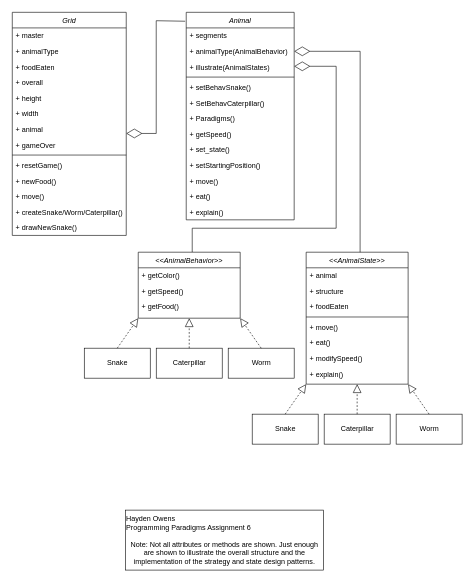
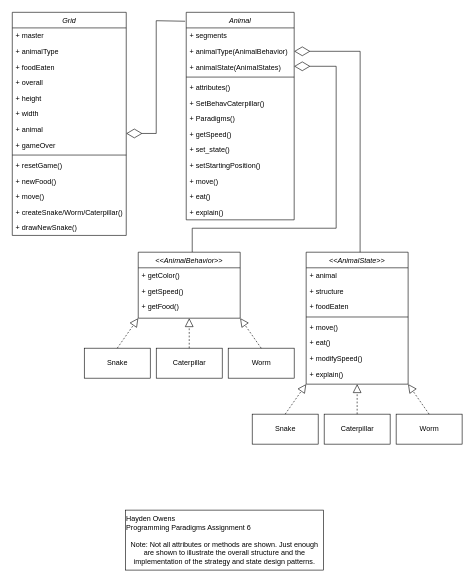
(236, 67) -> (239, 67)
(223, 88) -> (216, 88)
